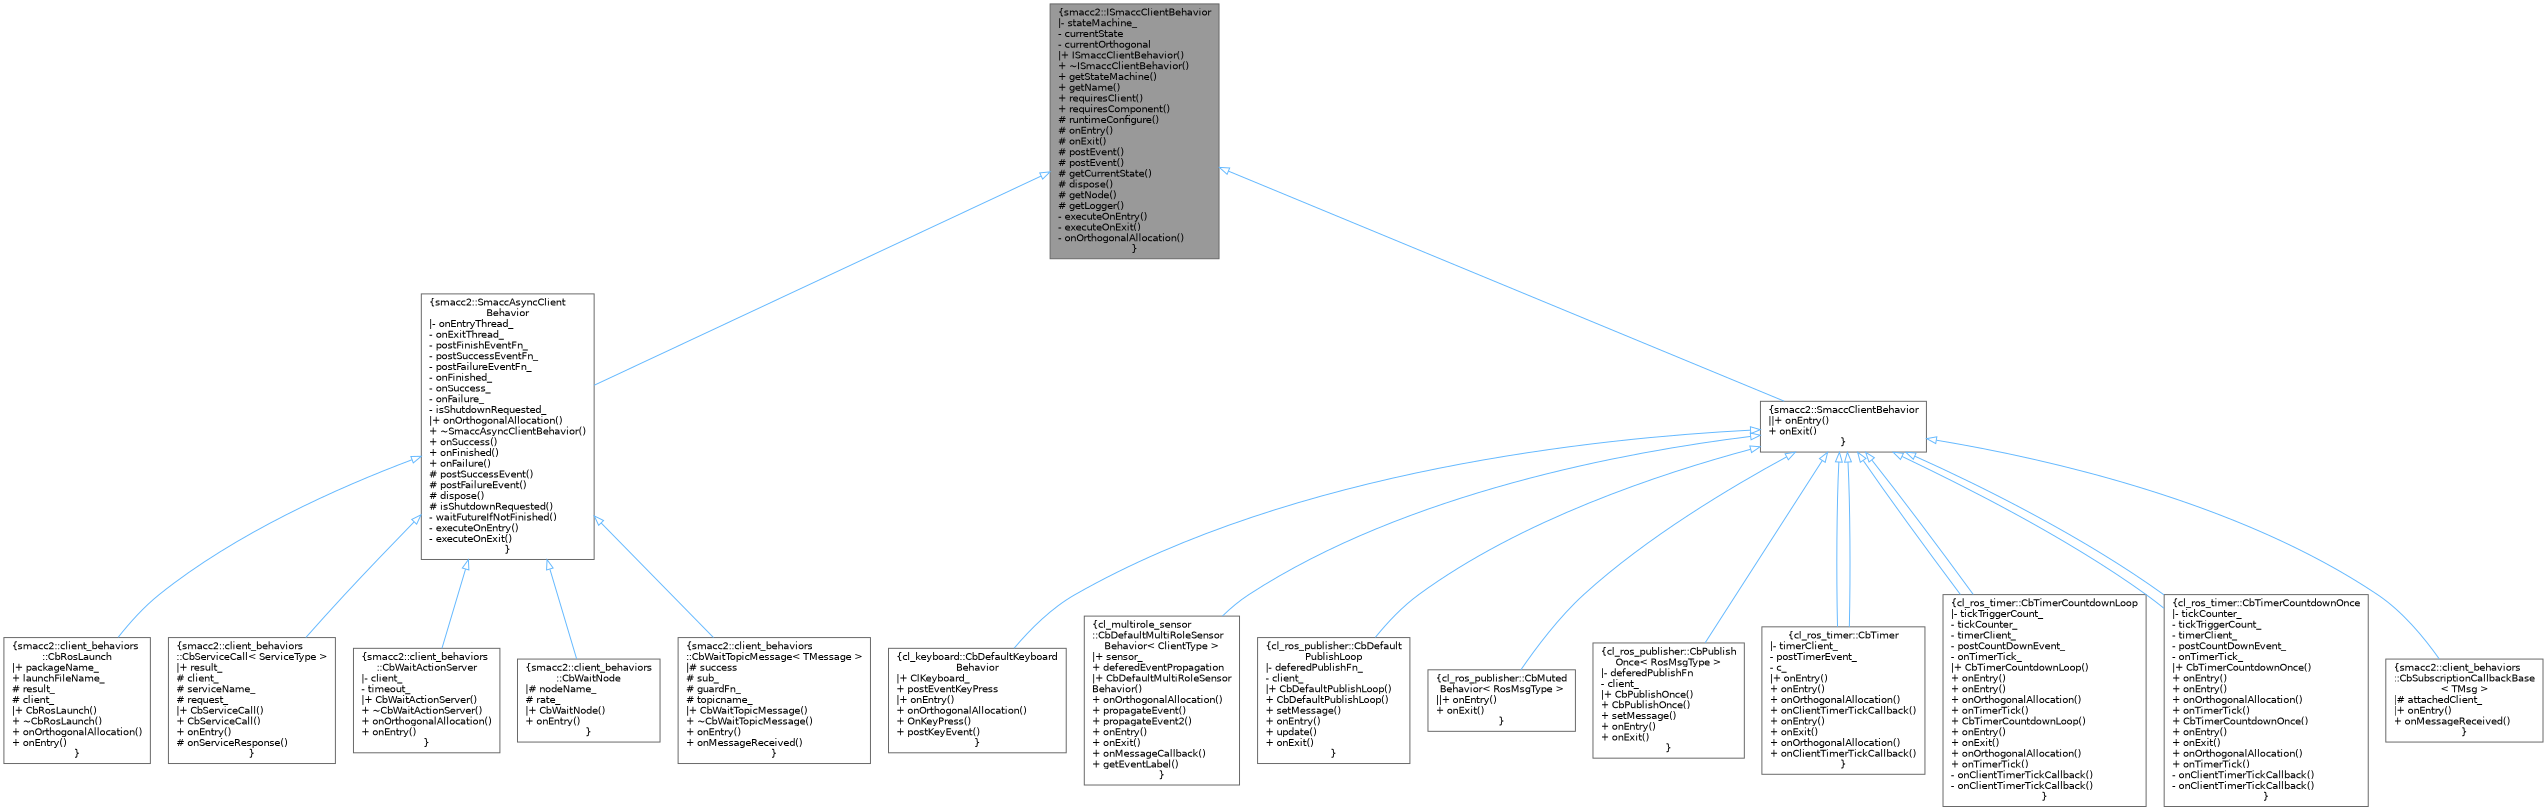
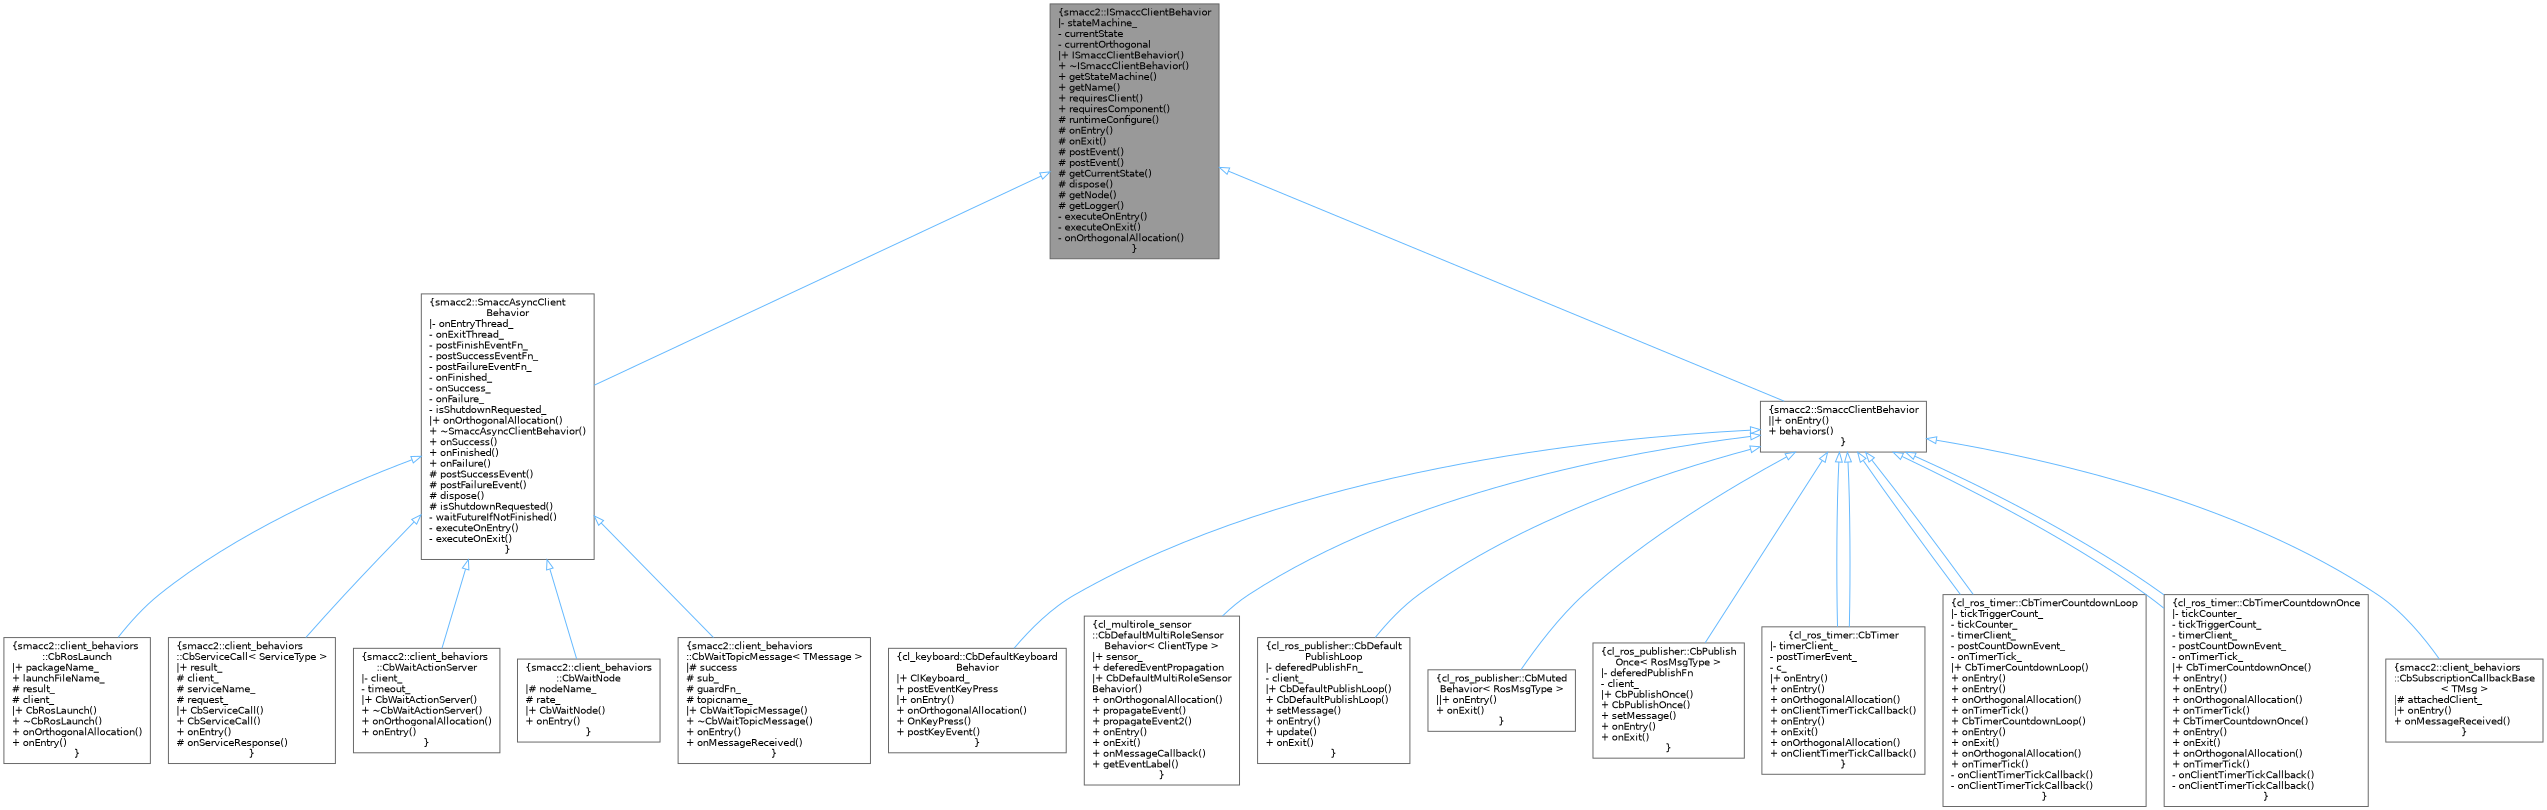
(1843, 427) -> (1843, 427)
